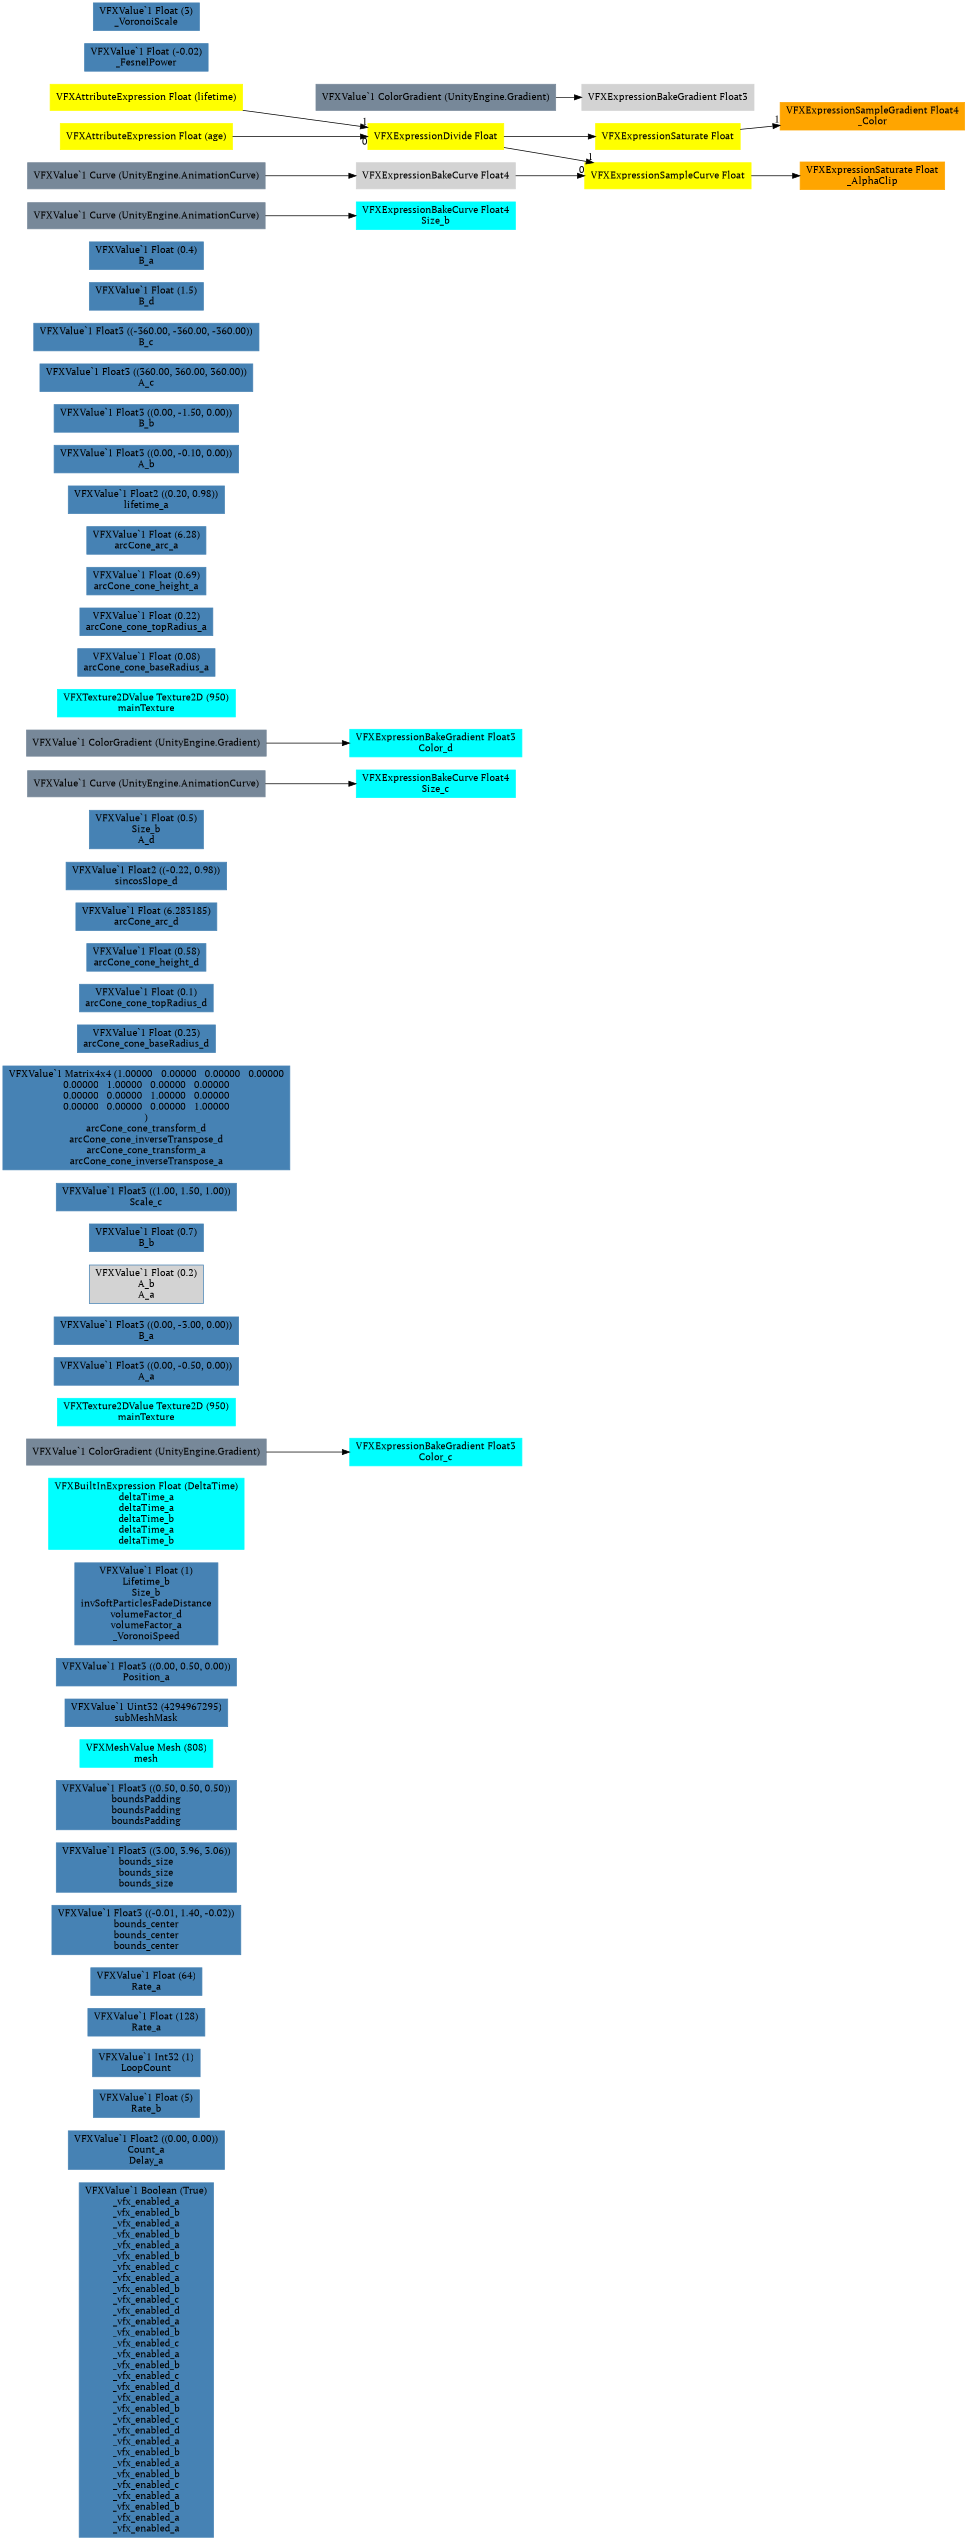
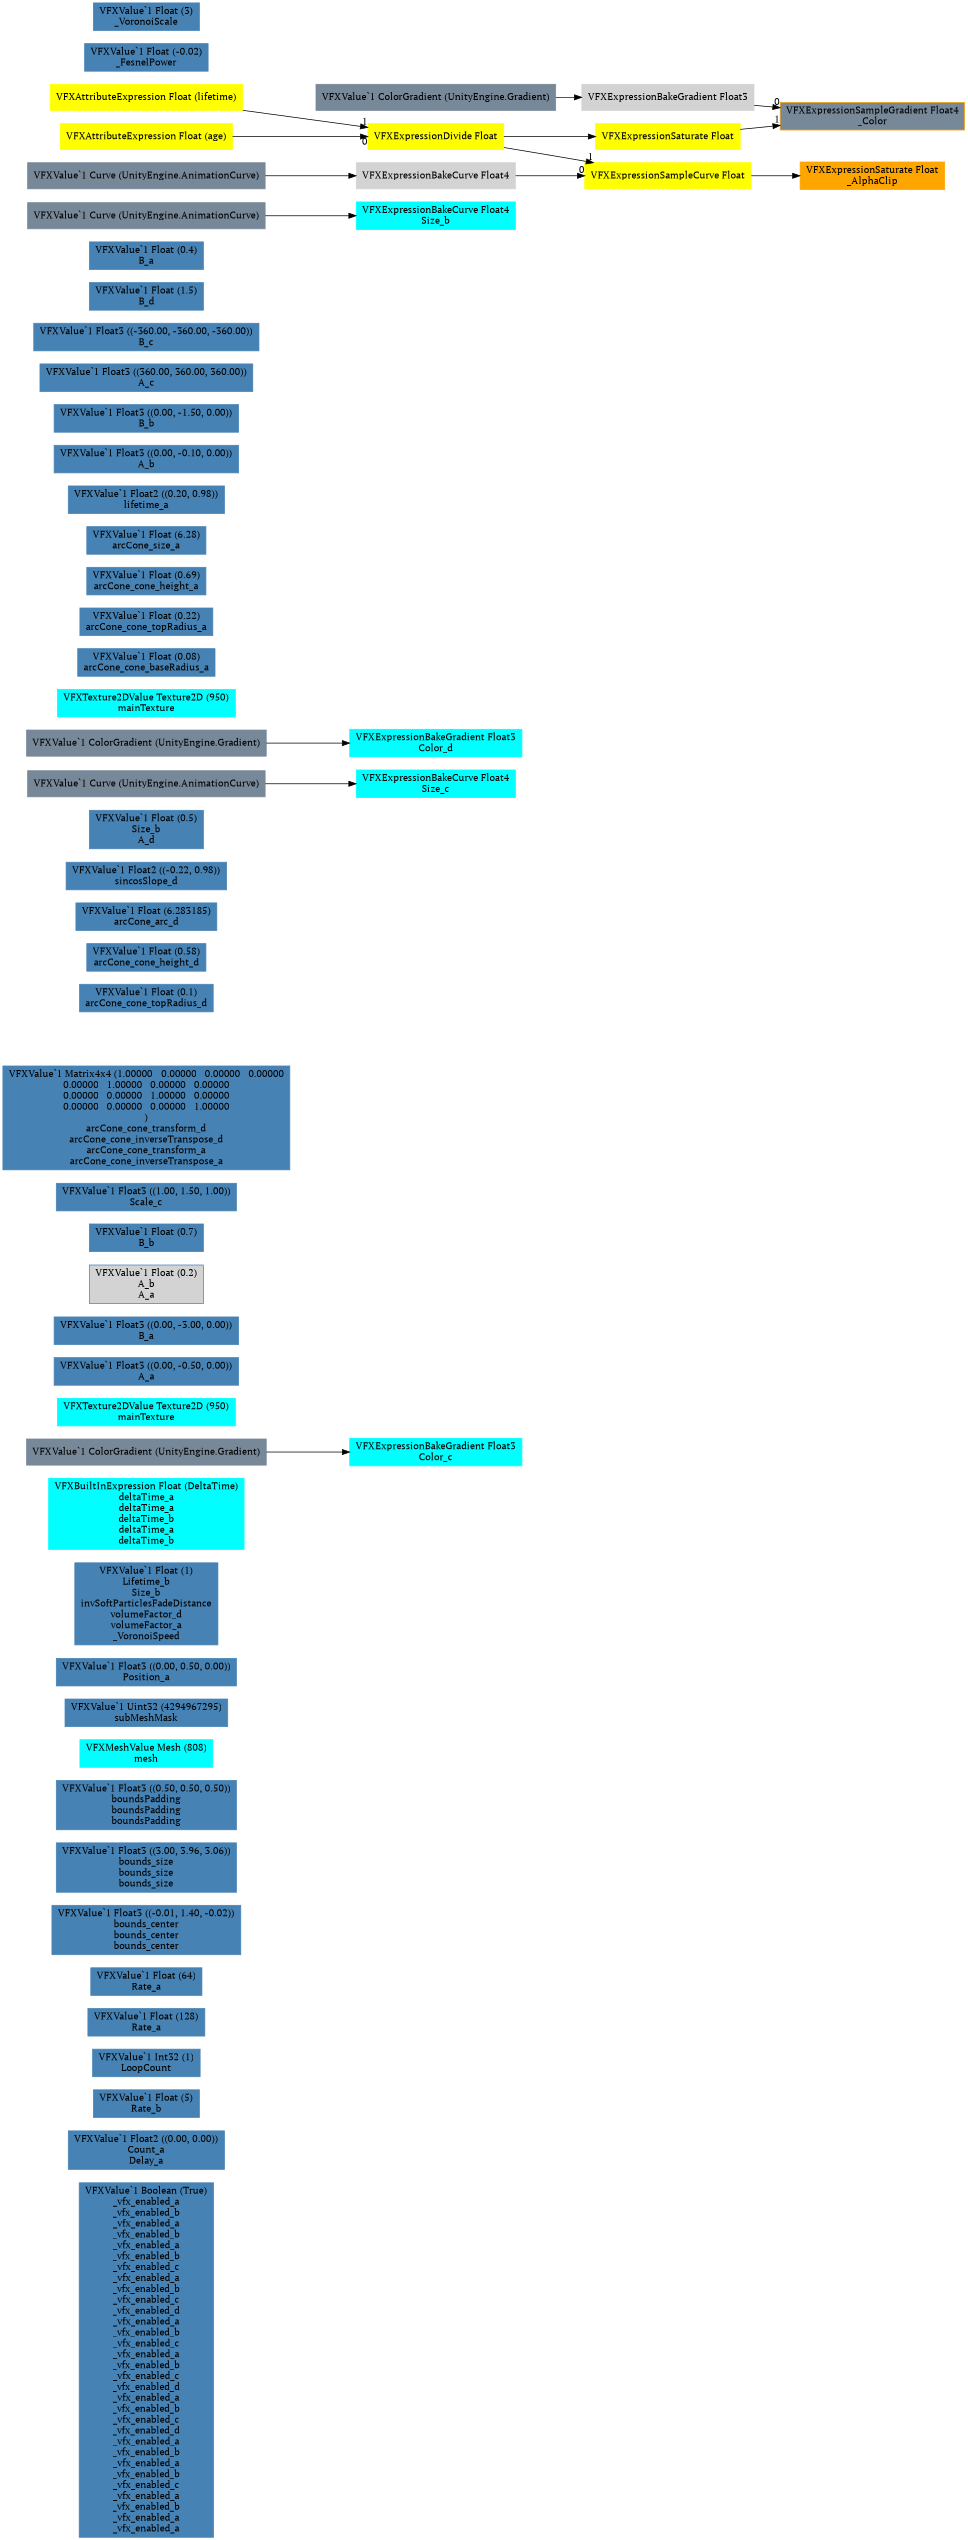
none -> (763, 106)
(872, 116) -> (872, 116)
(146, 540) -> (146, 540)
(146, 1039) -> none
